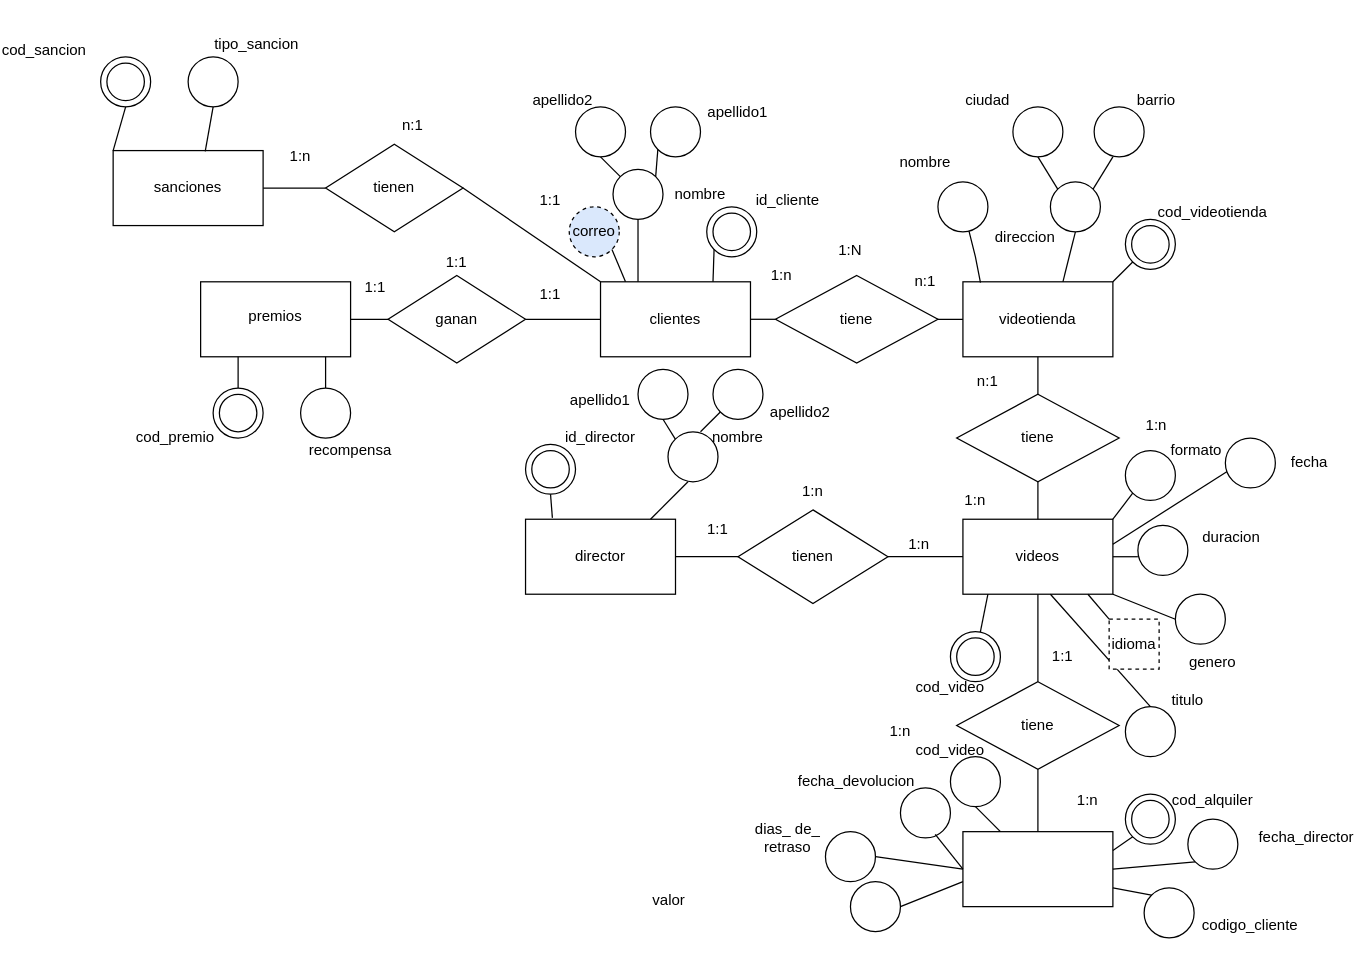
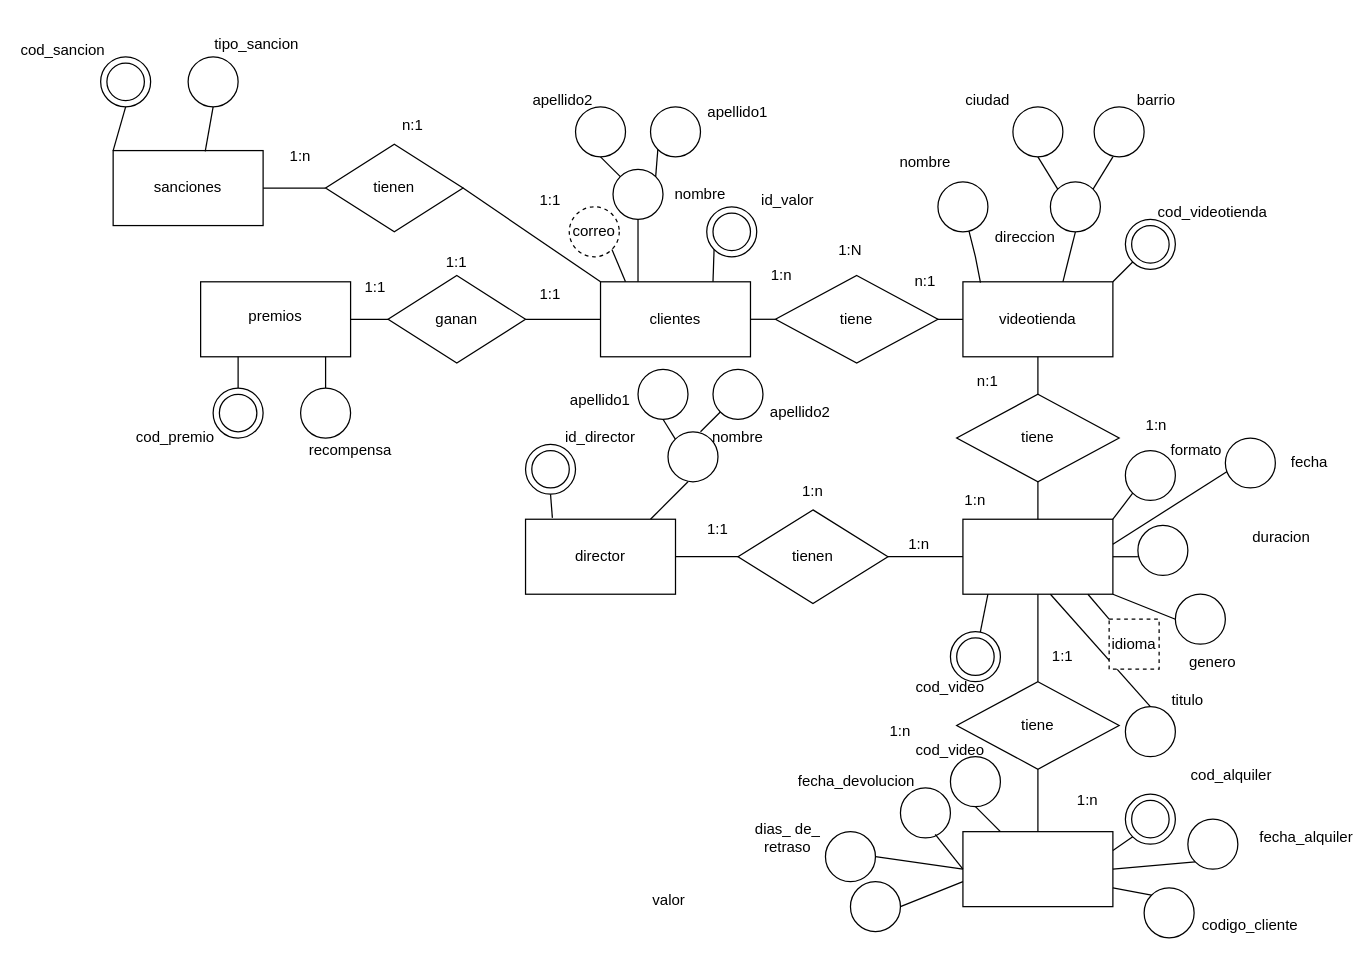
(44, 51) -> (63, 51)
(788, 201) -> (788, 201)
(594, 232) -> (594, 232)
(1232, 538) -> (1282, 538)
(1038, 557) -> none
(1213, 801) -> (1232, 776)
(1307, 838) -> (1307, 838)
